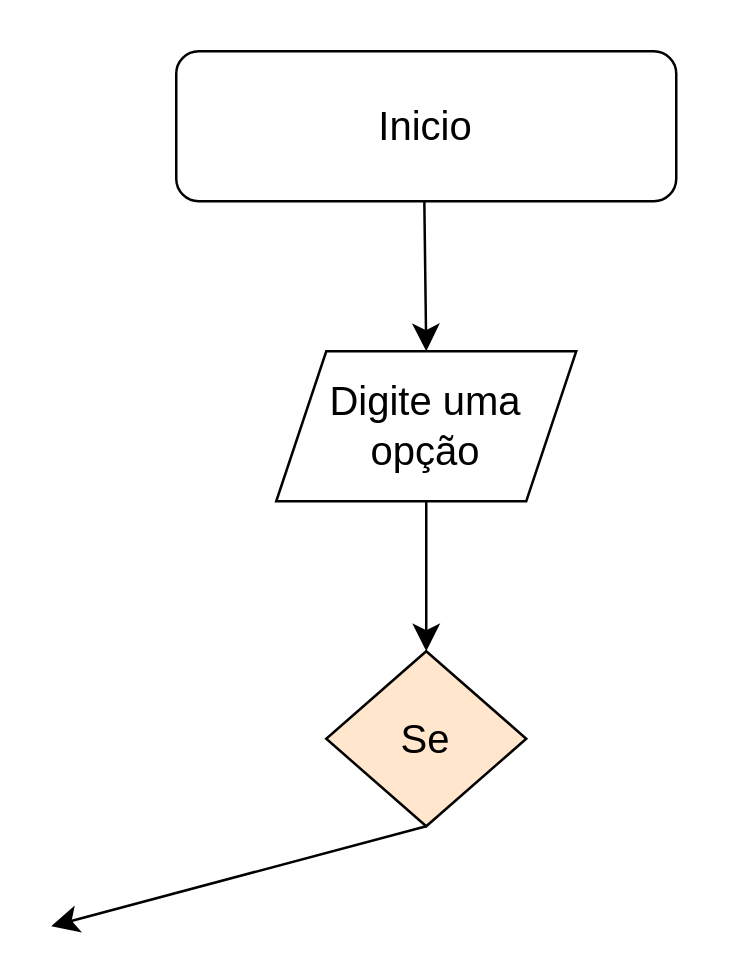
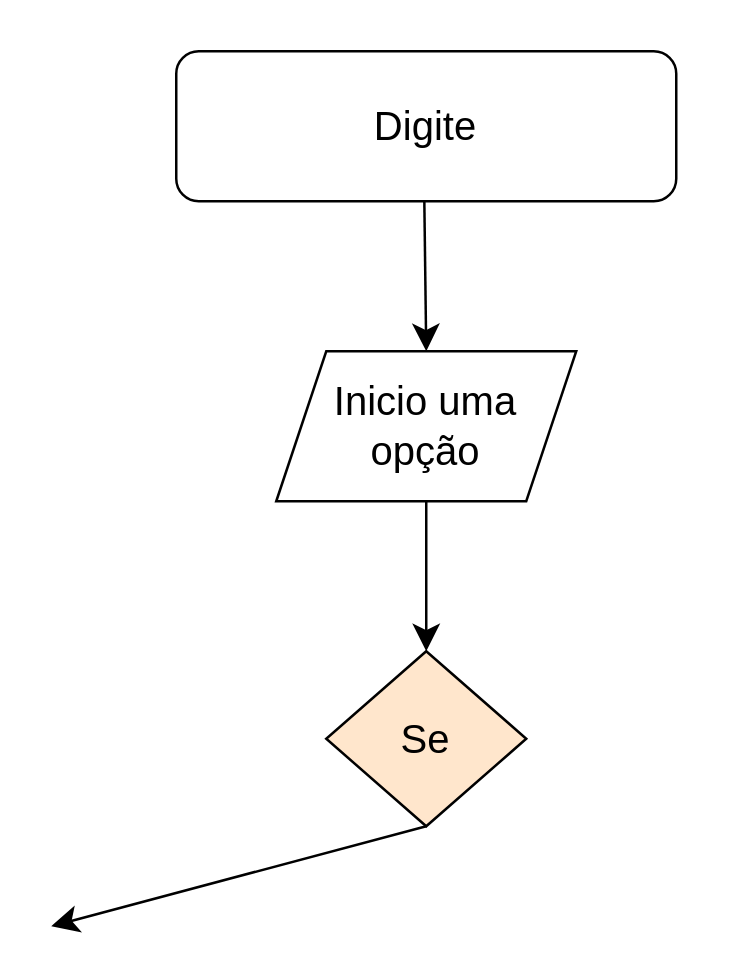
(426, 126) -> (426, 126)
(426, 426) -> (426, 426)
